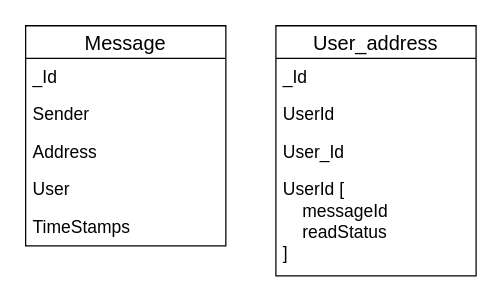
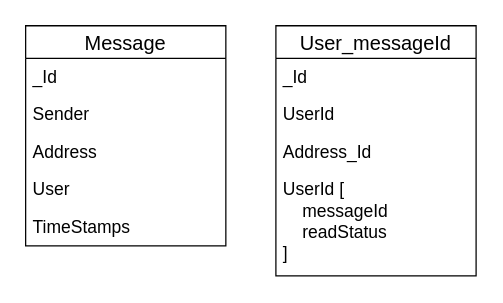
(375, 43) -> (375, 43)
(317, 152) -> (332, 152)
